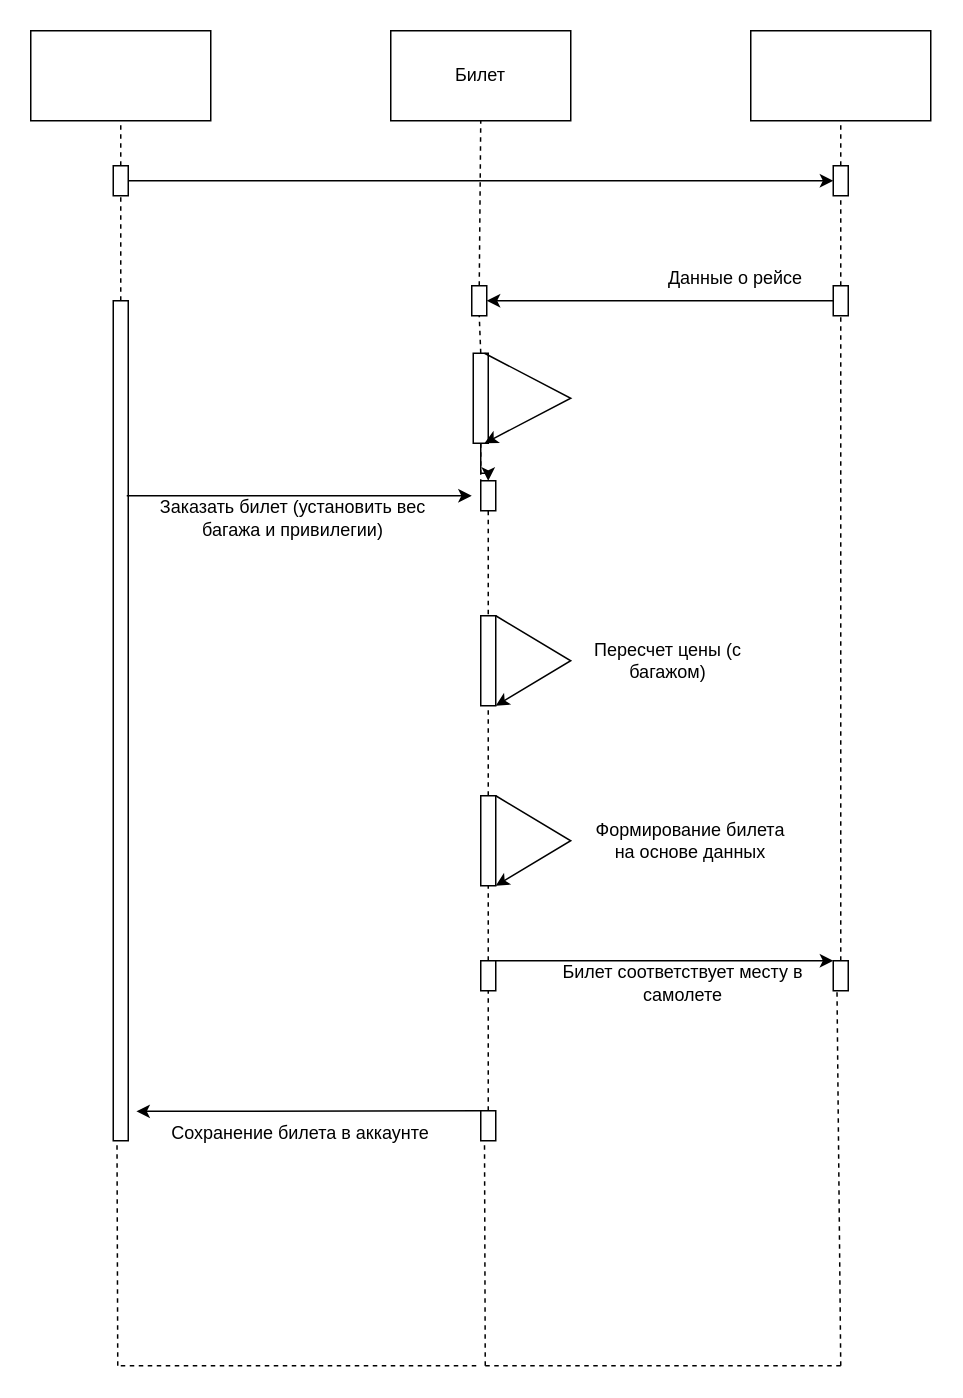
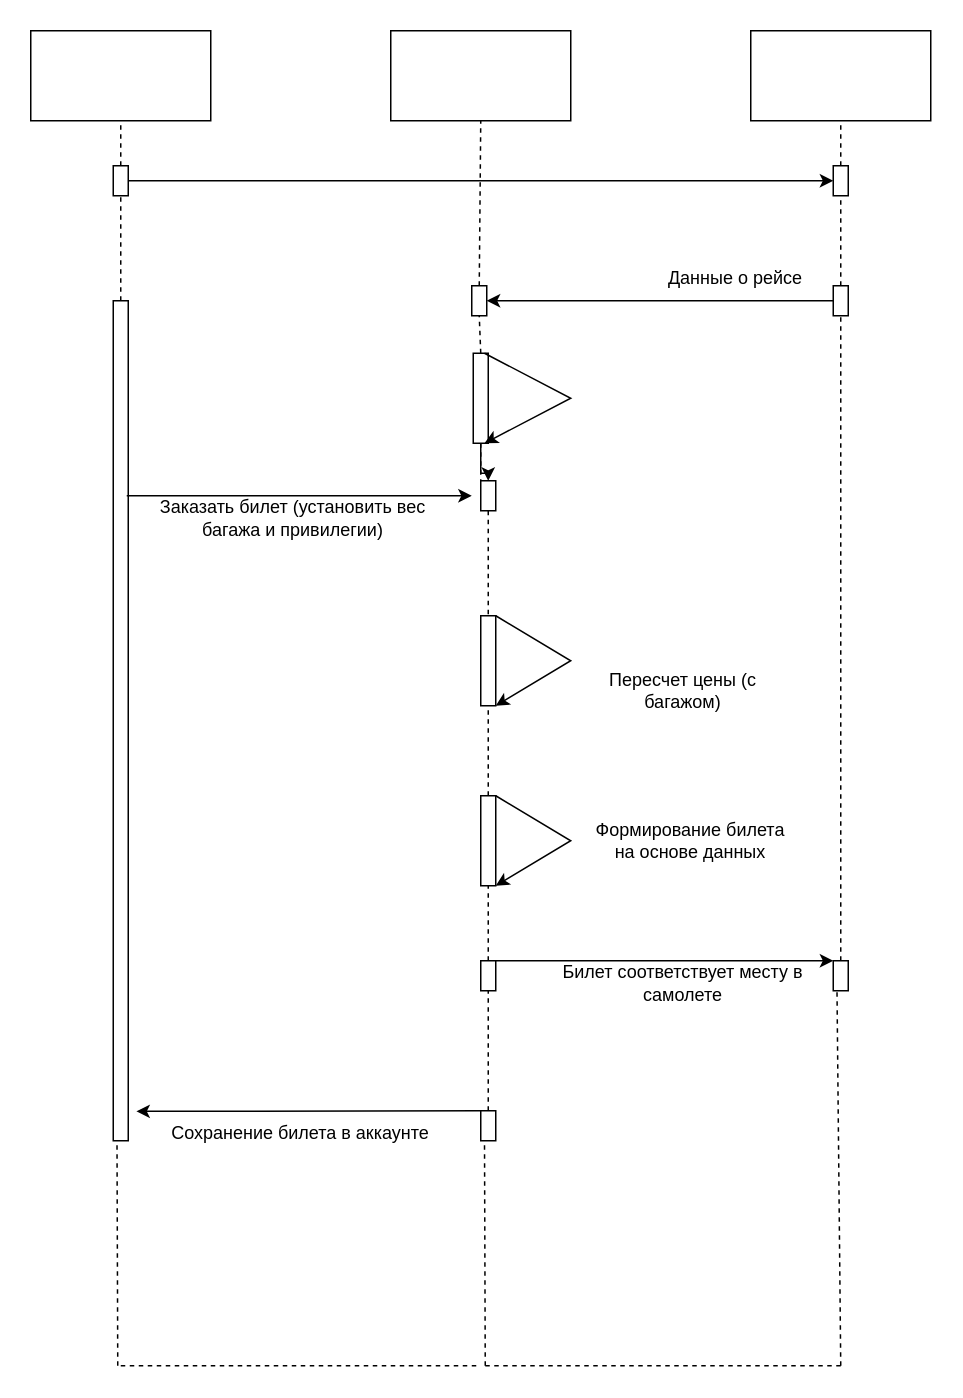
(481, 76) -> none
(668, 661) -> (683, 691)
